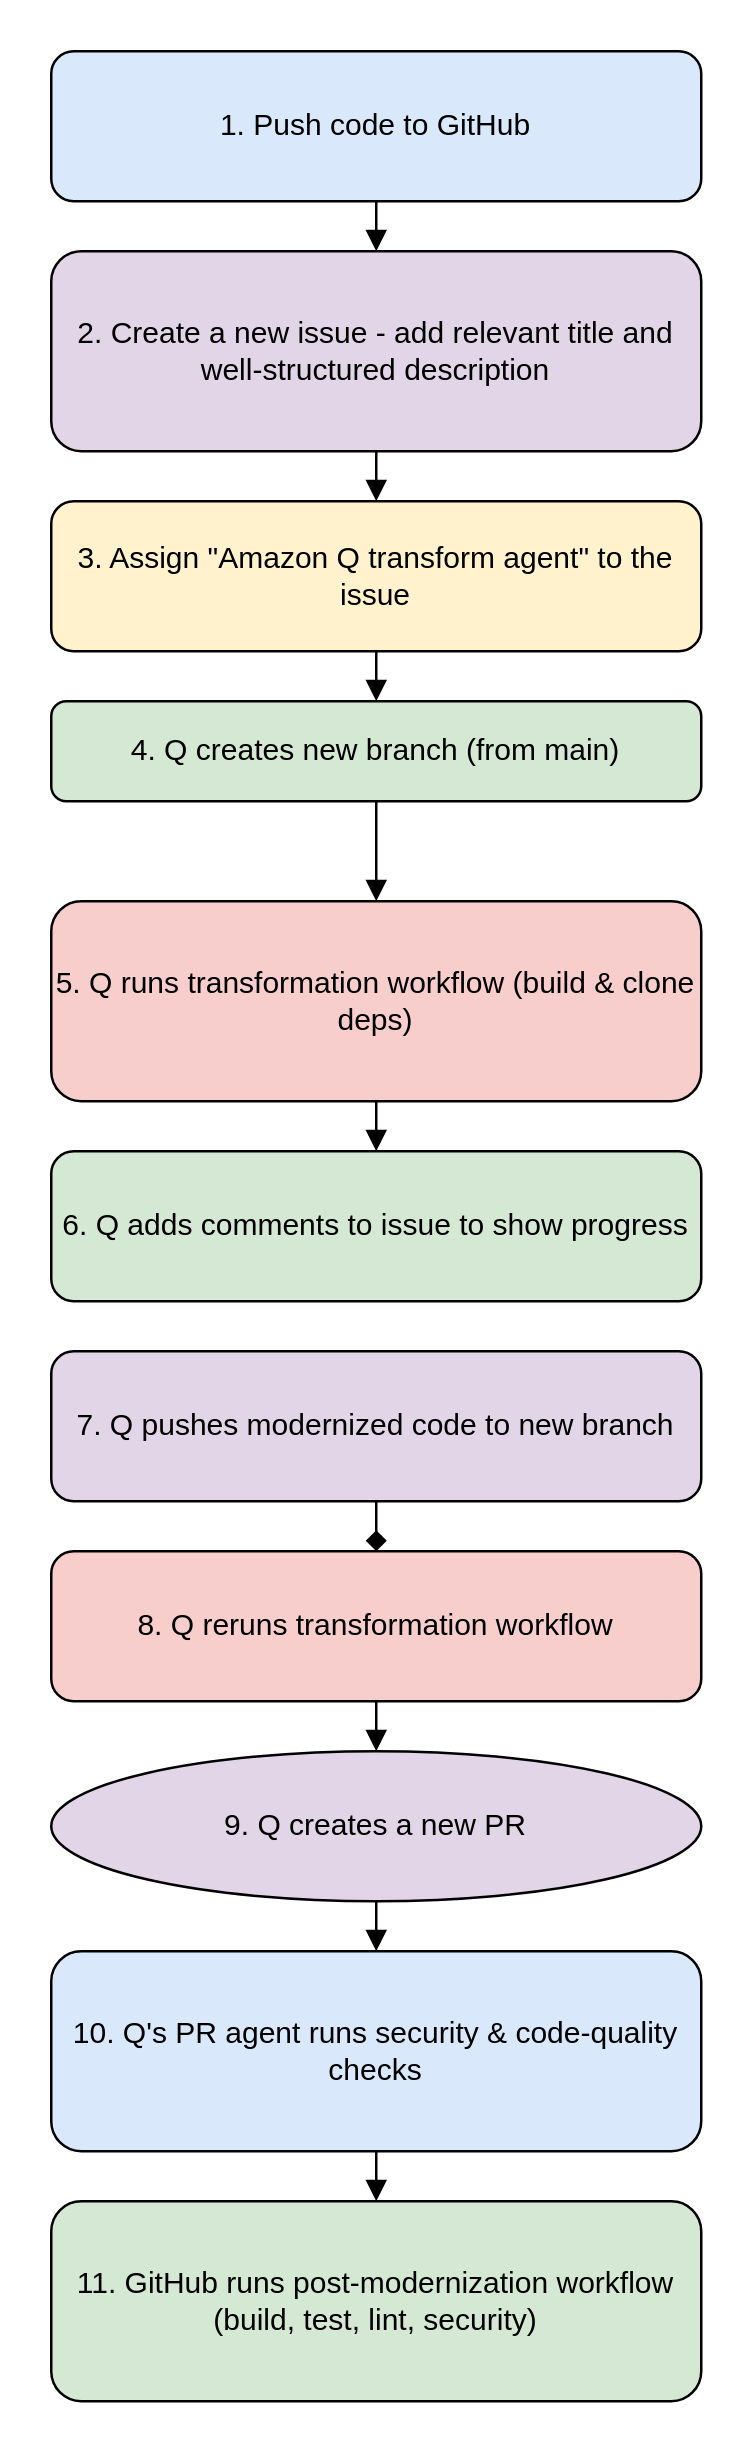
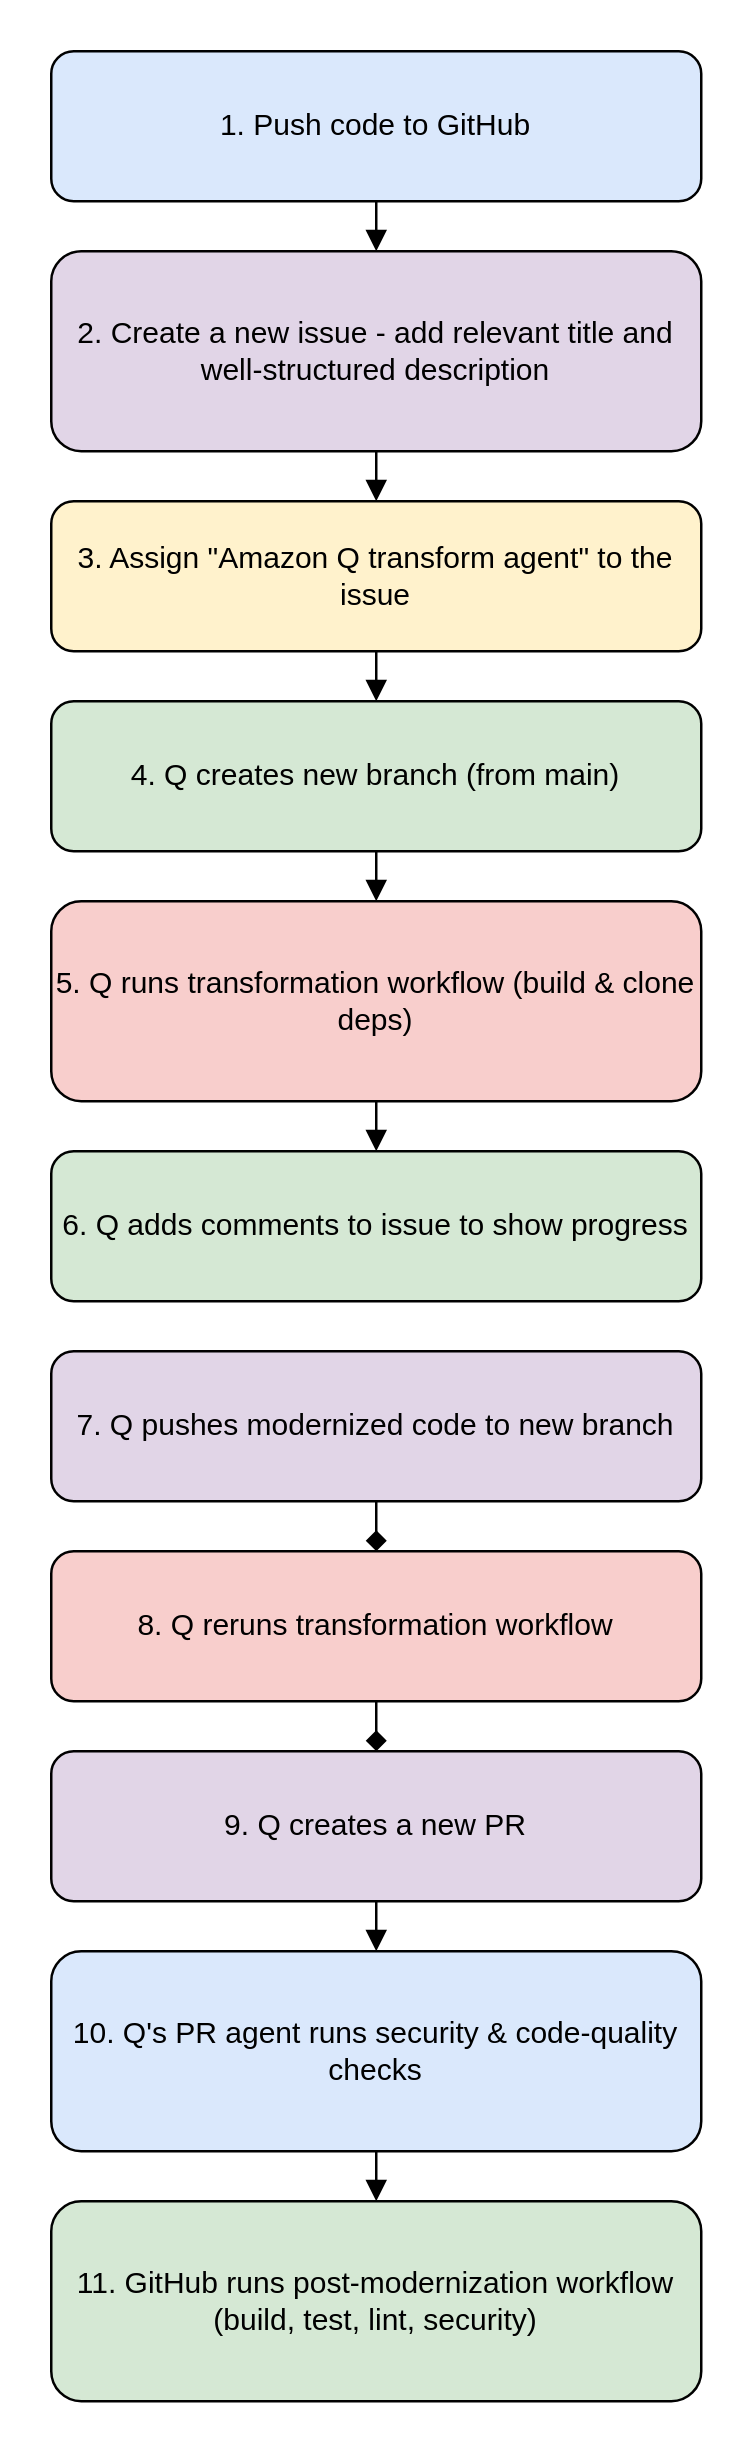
(376, 751) -> (376, 776)
(376, 1729) -> (376, 1730)
(376, 1826) -> (376, 1826)
